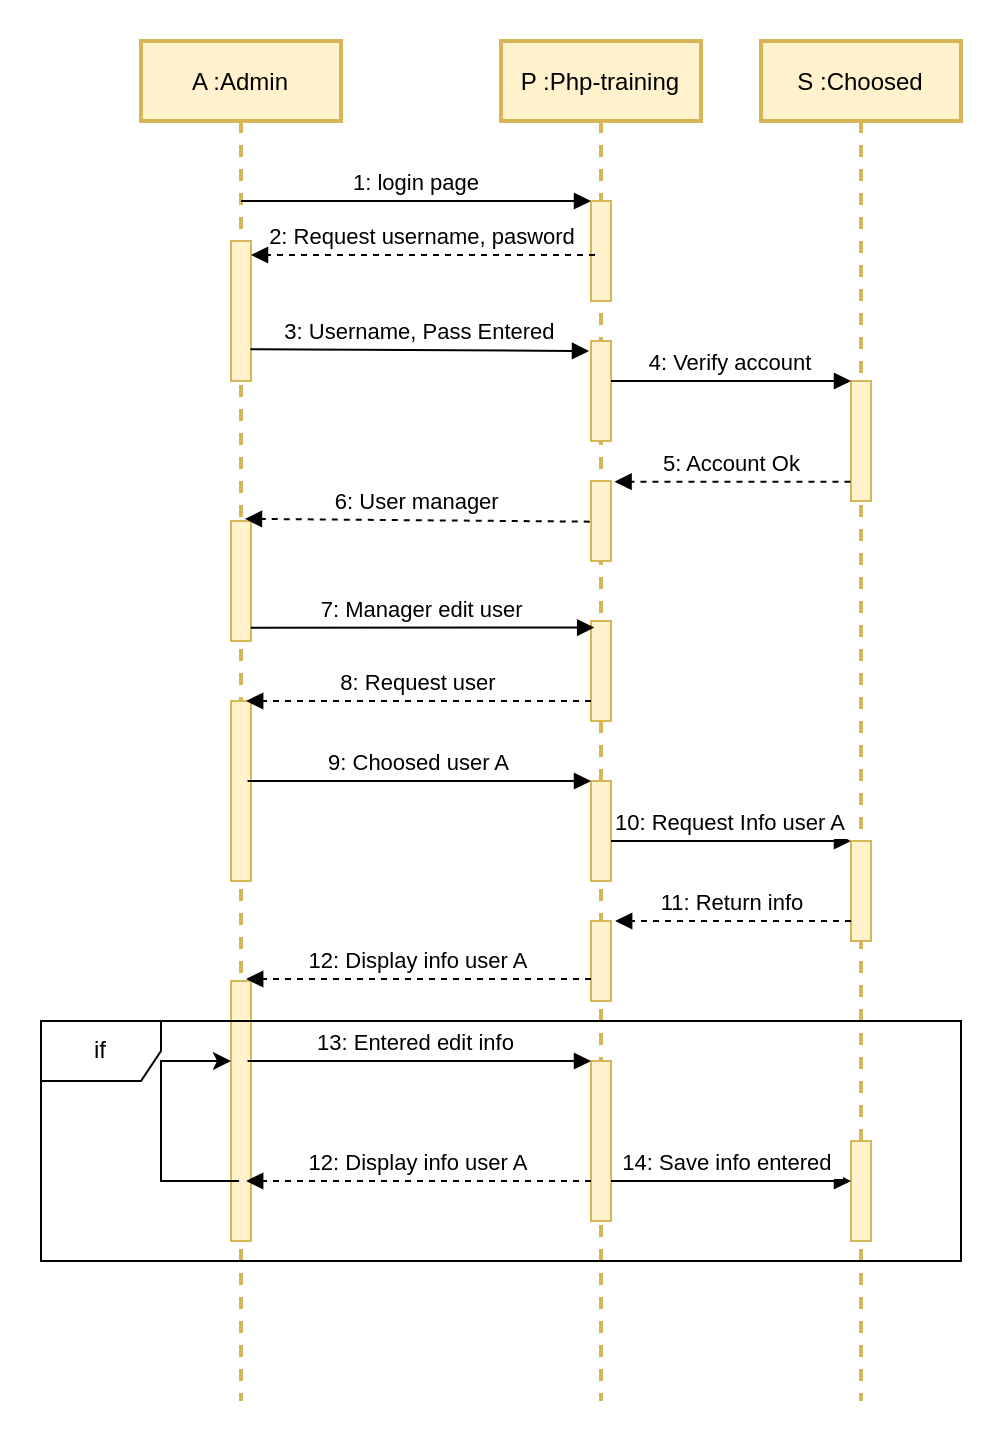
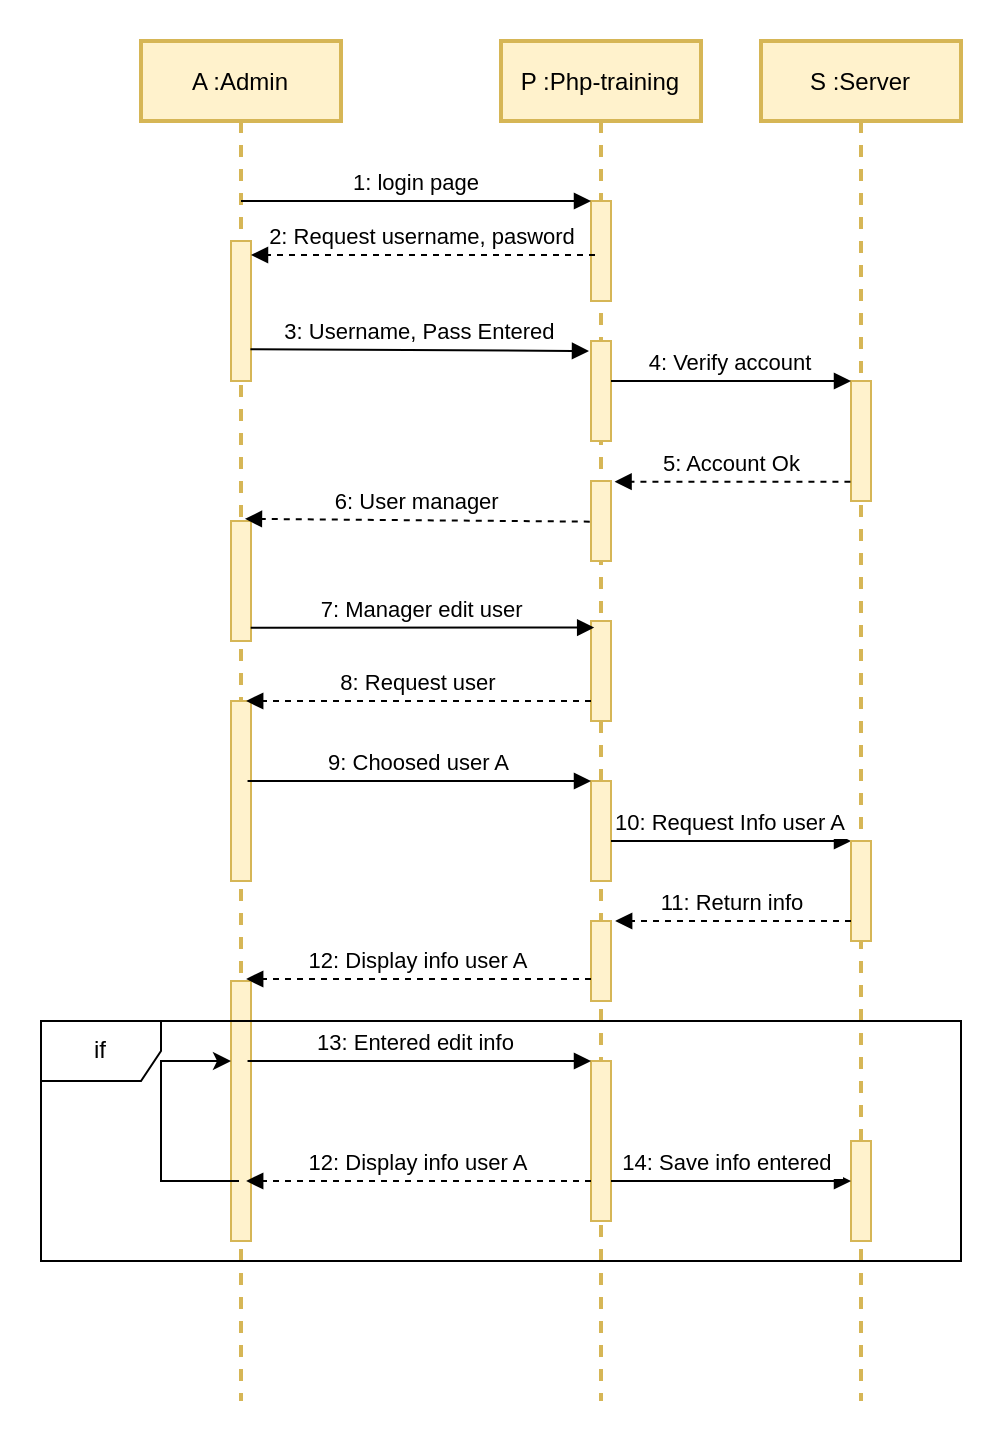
(860, 82) -> (860, 82)
